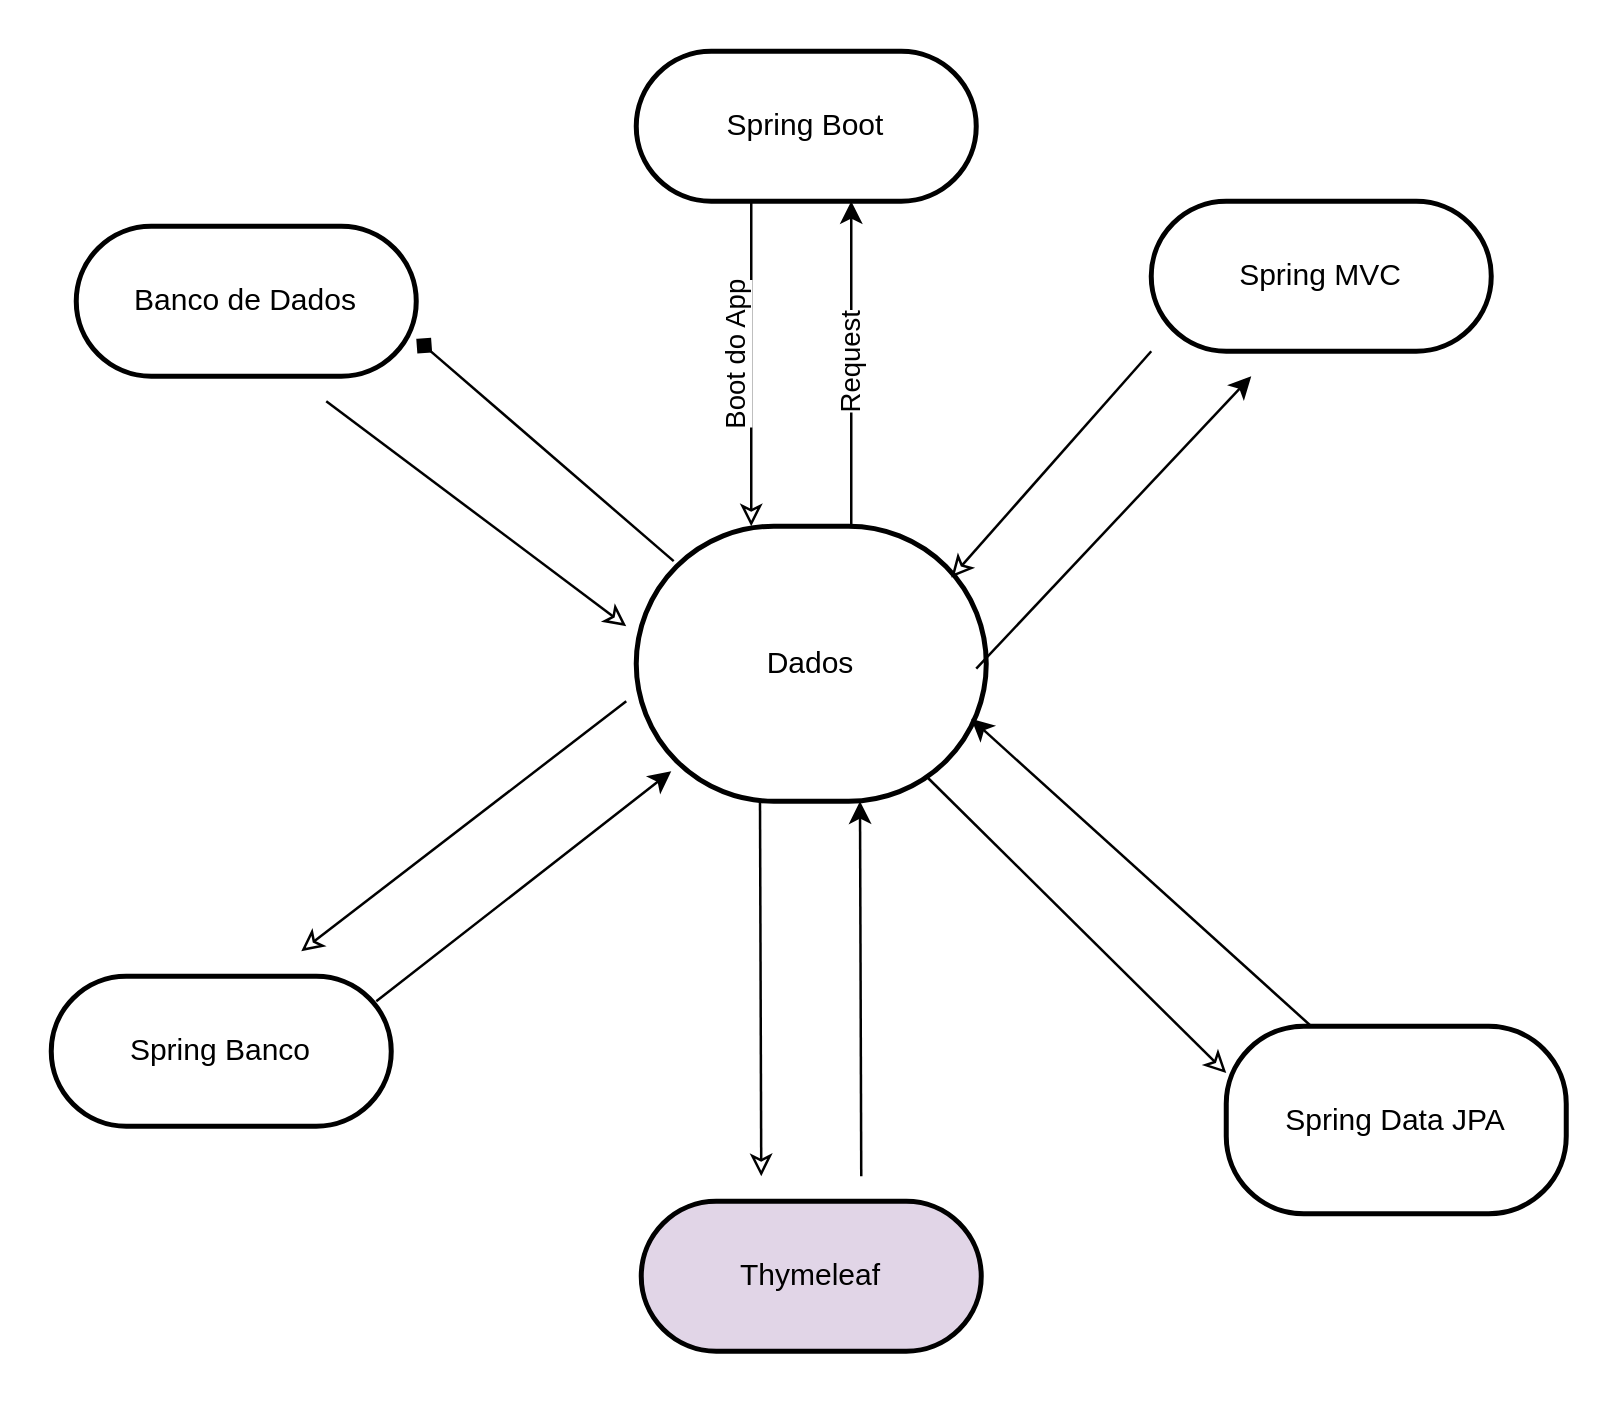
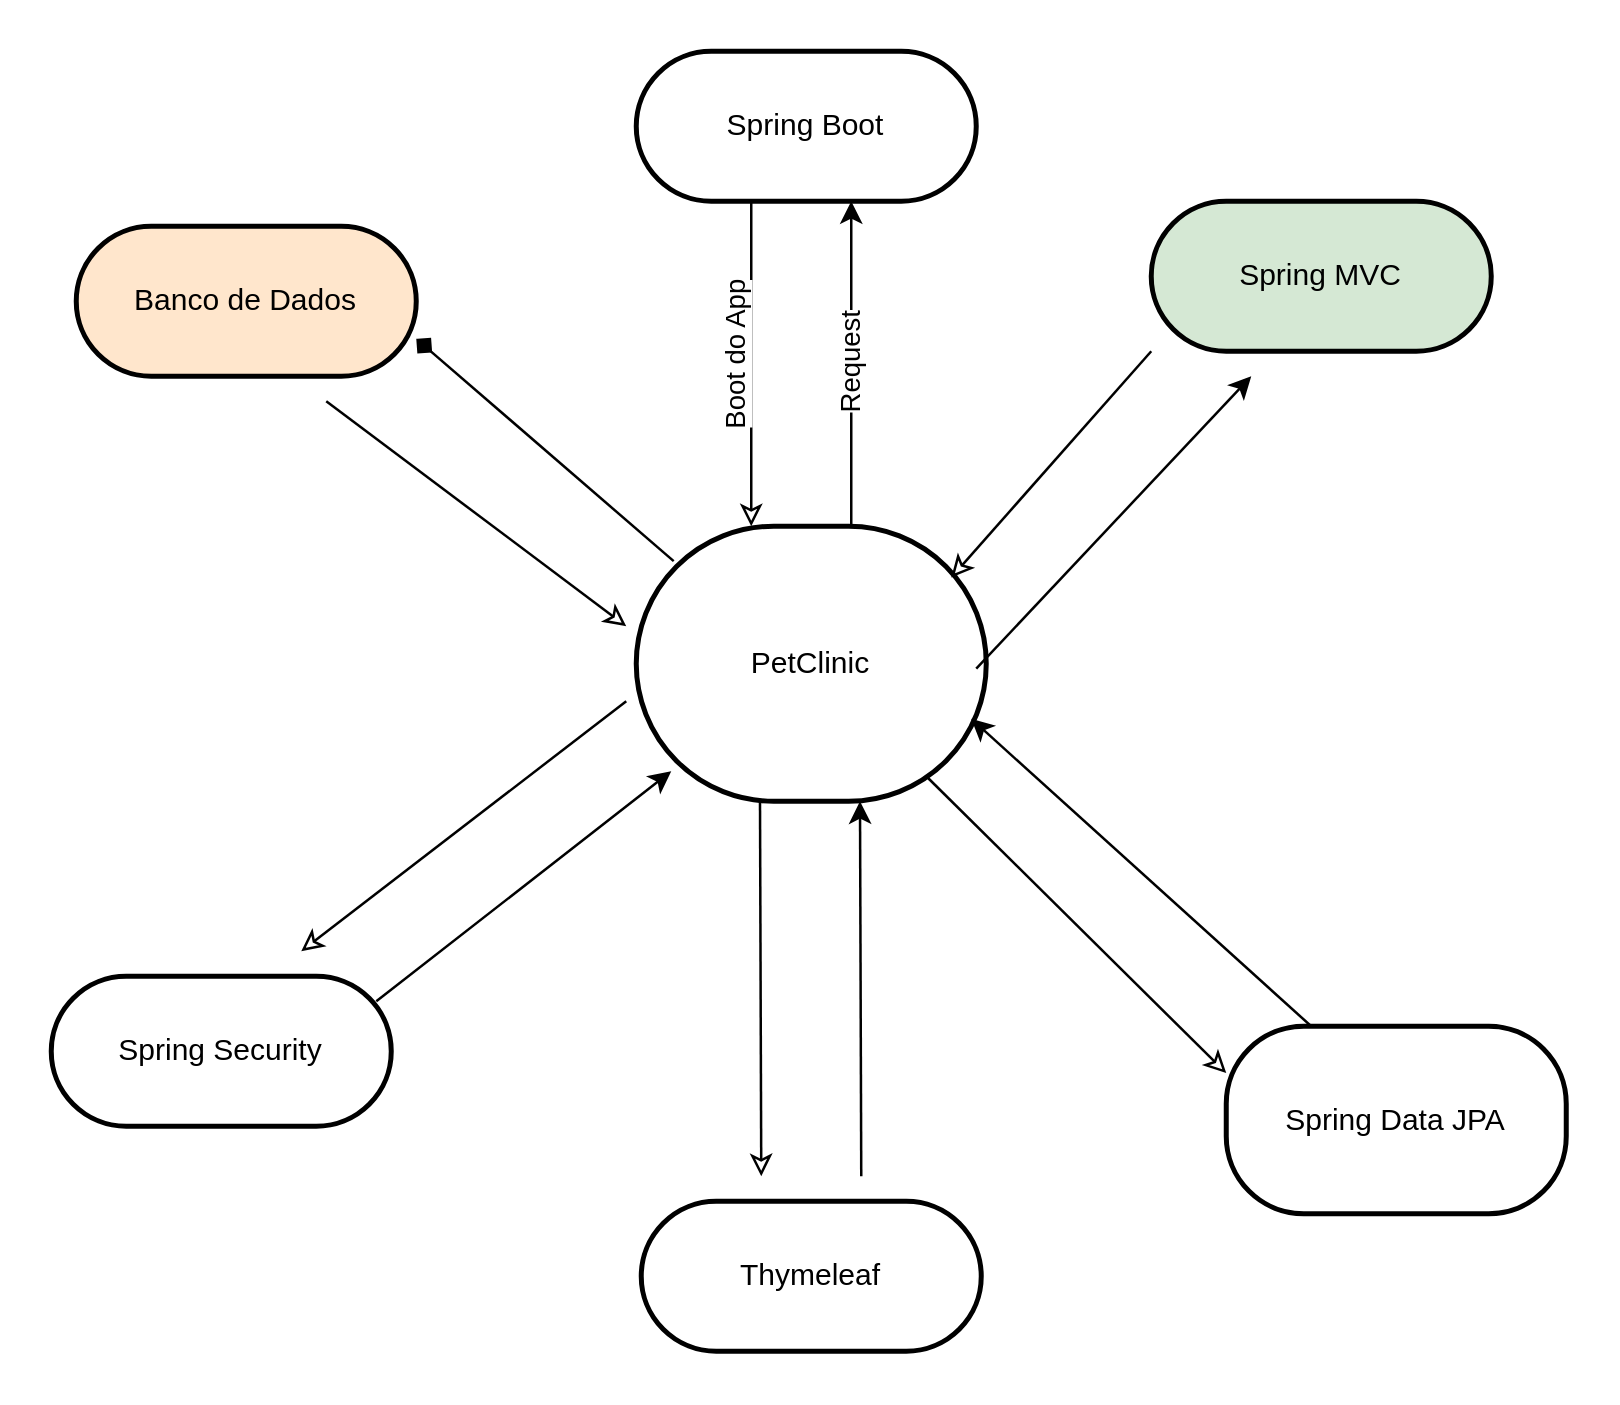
(1321, 276) -> (1321, 276)
(246, 301) -> (246, 301)
(811, 664) -> (811, 664)
(221, 1051) -> (221, 1051)
(811, 1276) -> (811, 1276)
